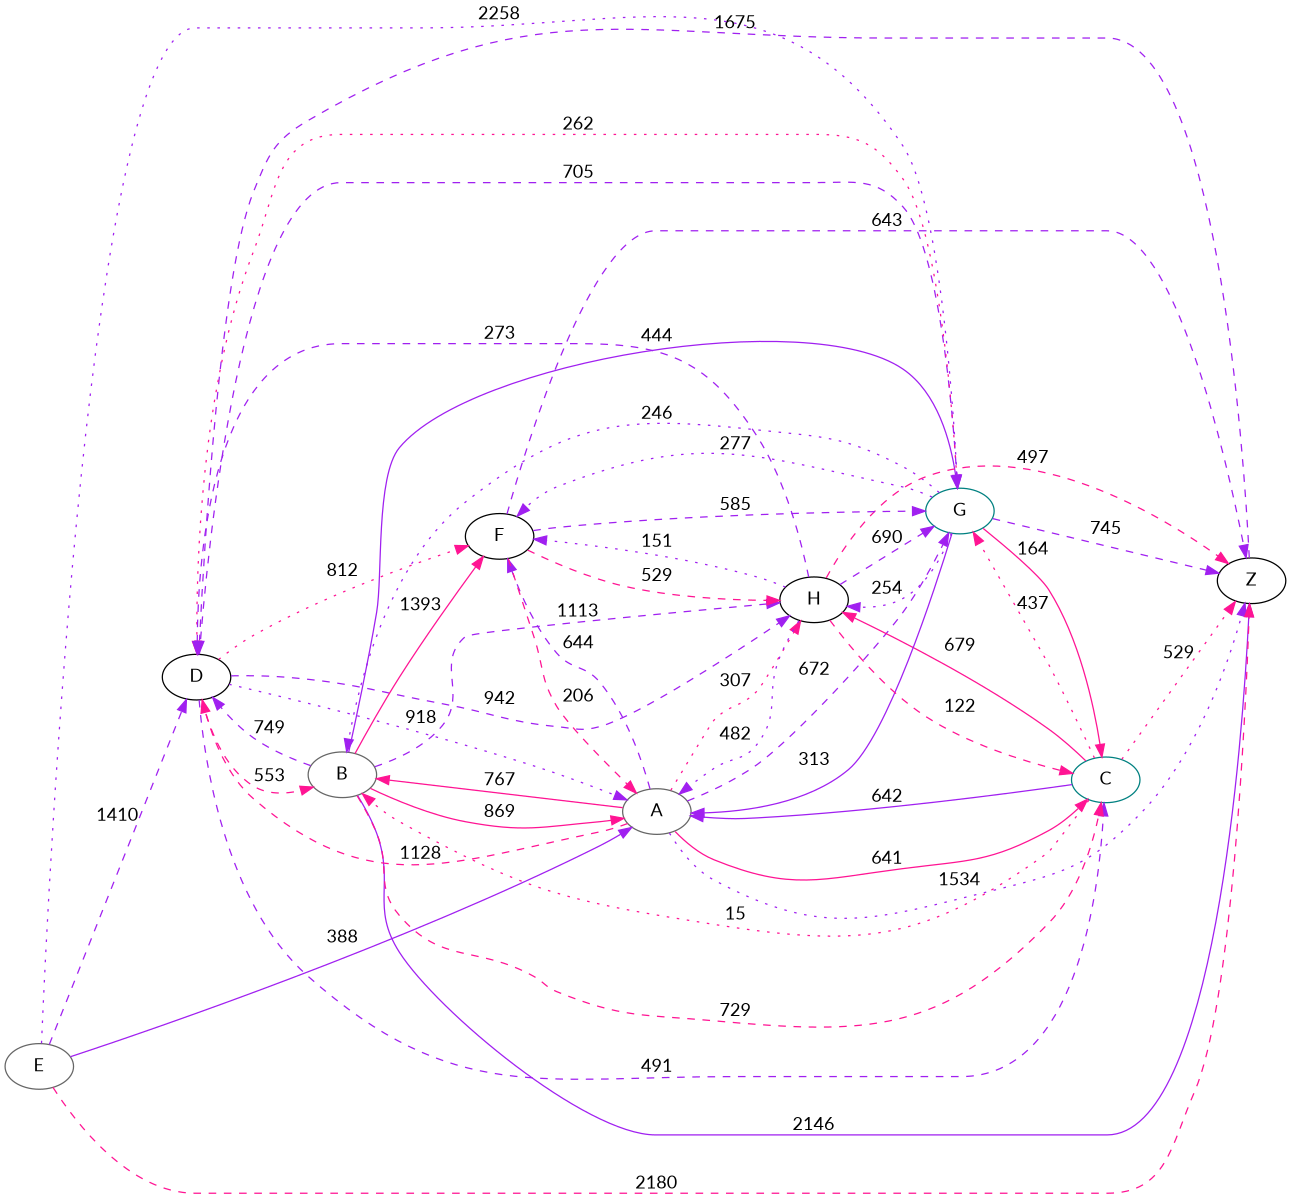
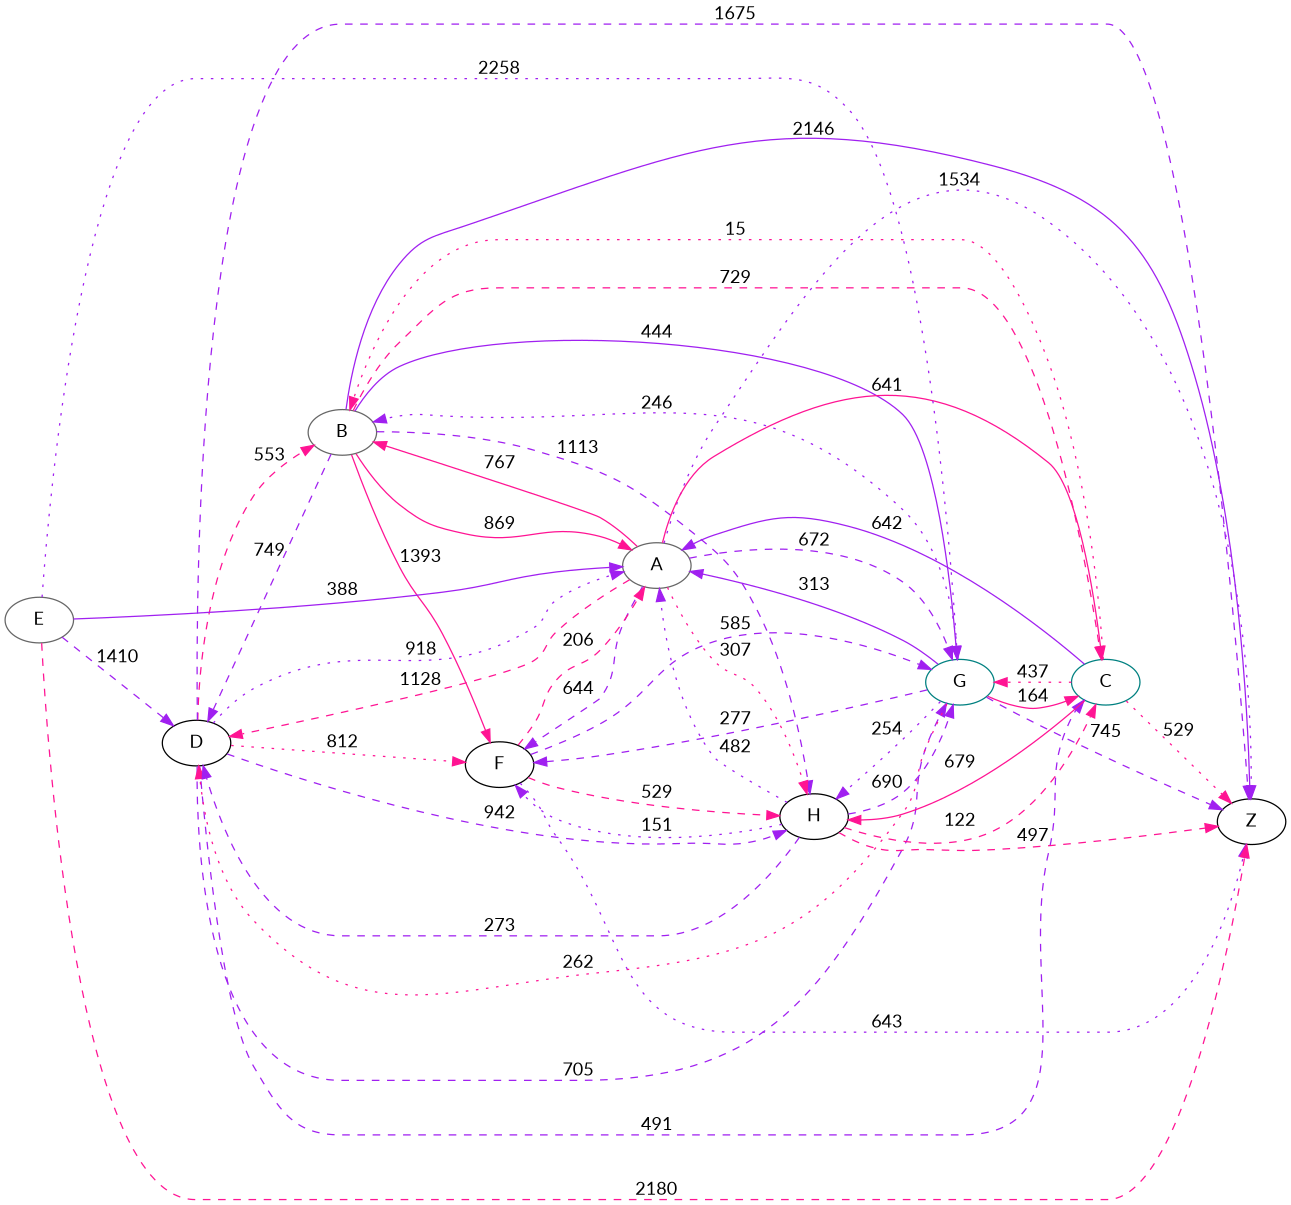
(706, 32) -> (747, 24)
(894, 231) -> (866, 1032)
(726, 454) -> (738, 731)
